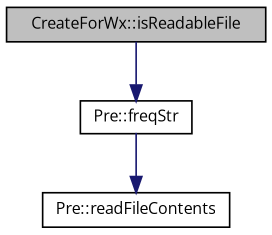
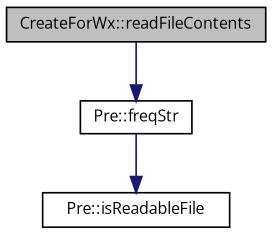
(136, 25) -> (136, 25)
(136, 210) -> (136, 210)
